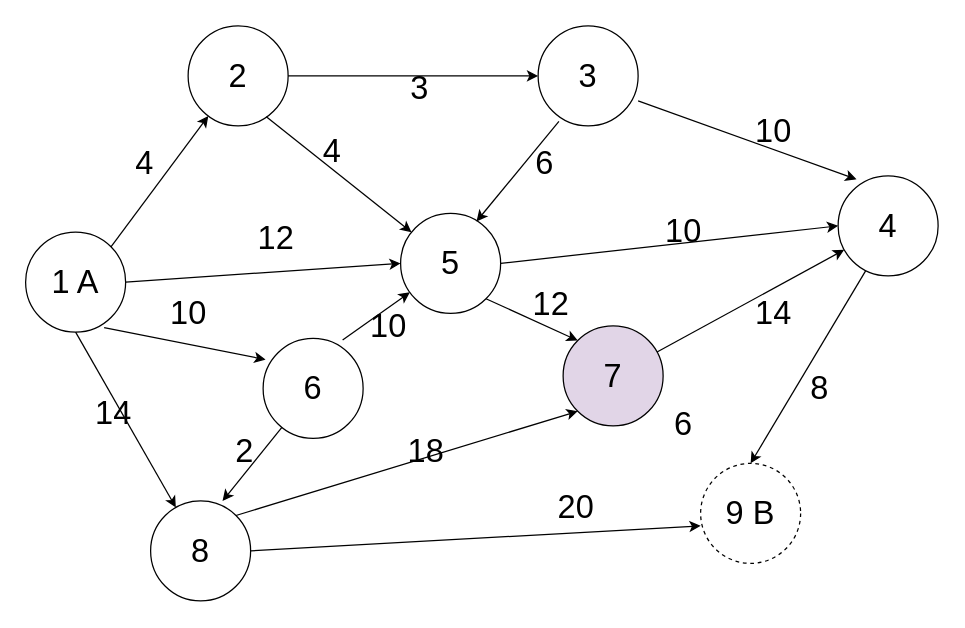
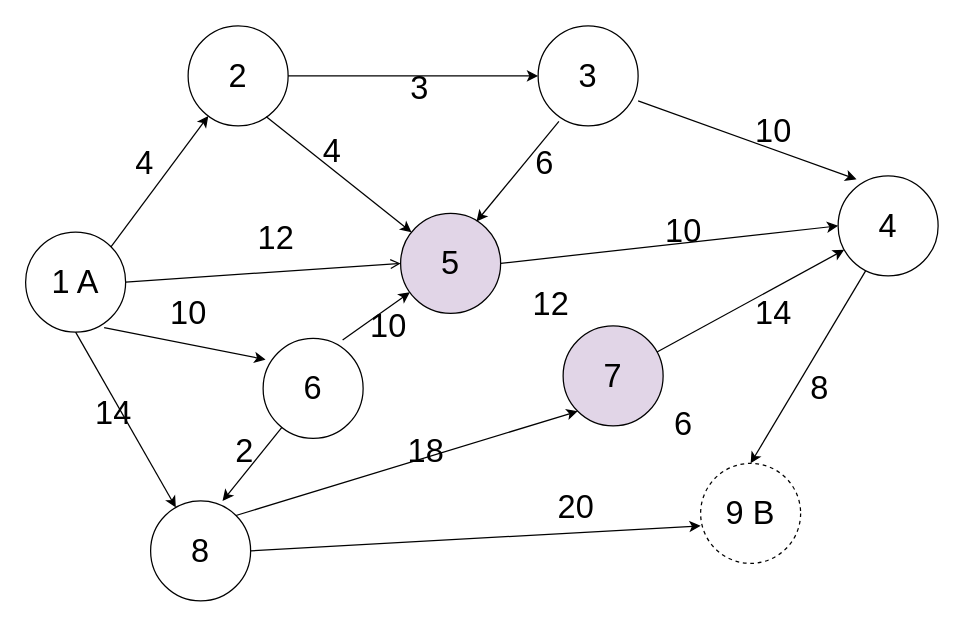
(451, 263) -> (451, 263)
(391, 264) -> (393, 264)
(528, 318) -> none
